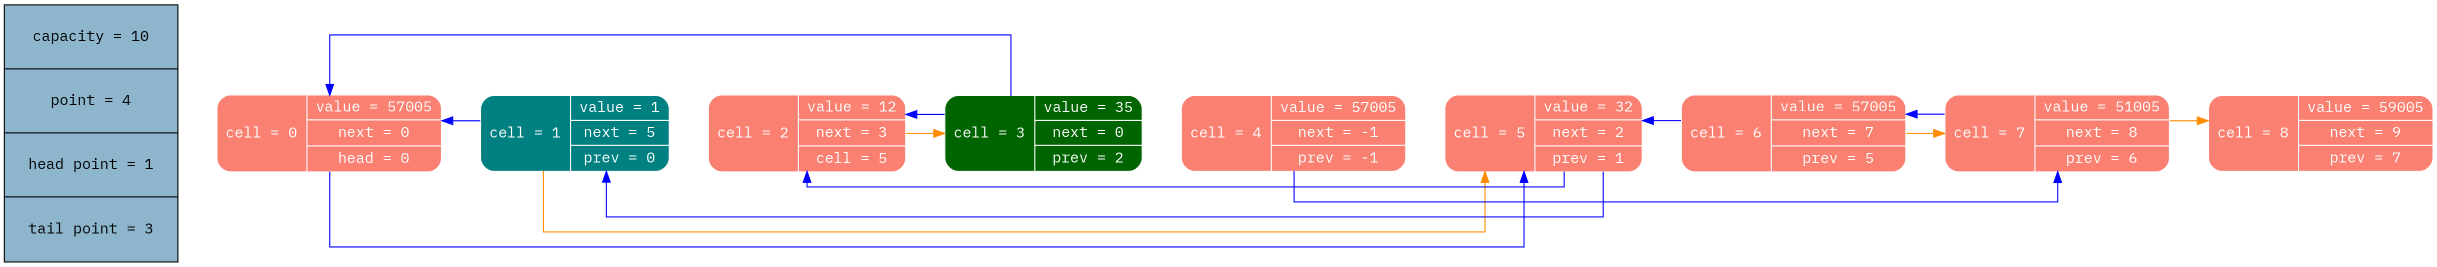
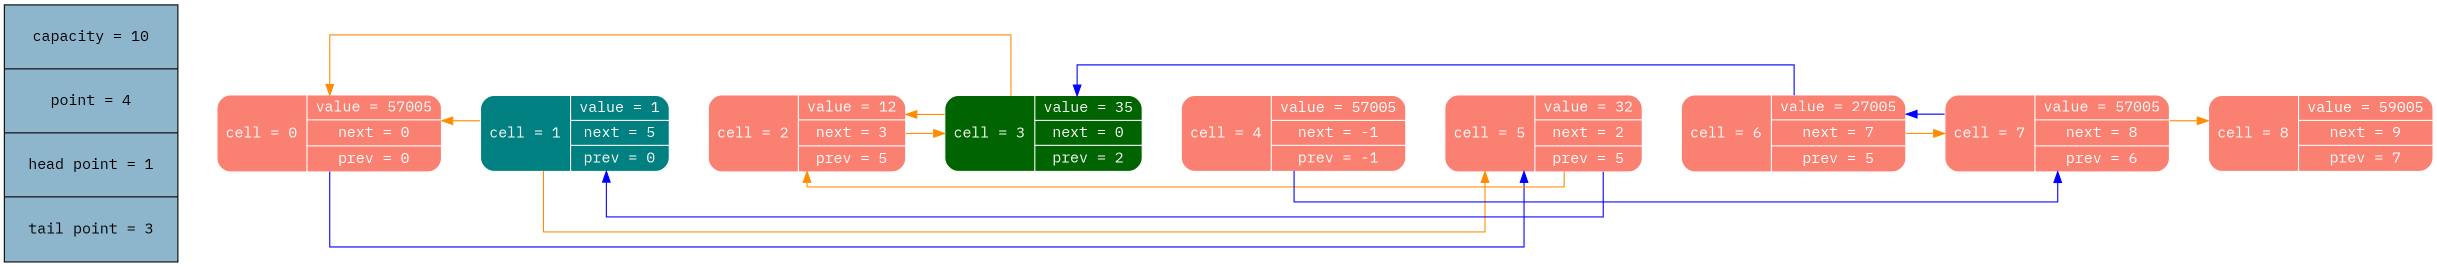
(676, 35) -> (676, 35)
(1839, 107) -> (1839, 107)
(2102, 107) -> (2102, 107)
(931, 114) -> (931, 114)
(466, 121) -> (466, 121)
(1667, 121) -> (1441, 65)
(374, 158) -> (374, 158)
(852, 158) -> (852, 158)
(1589, 158) -> (1589, 158)
(1191, 187) -> (1191, 187)
